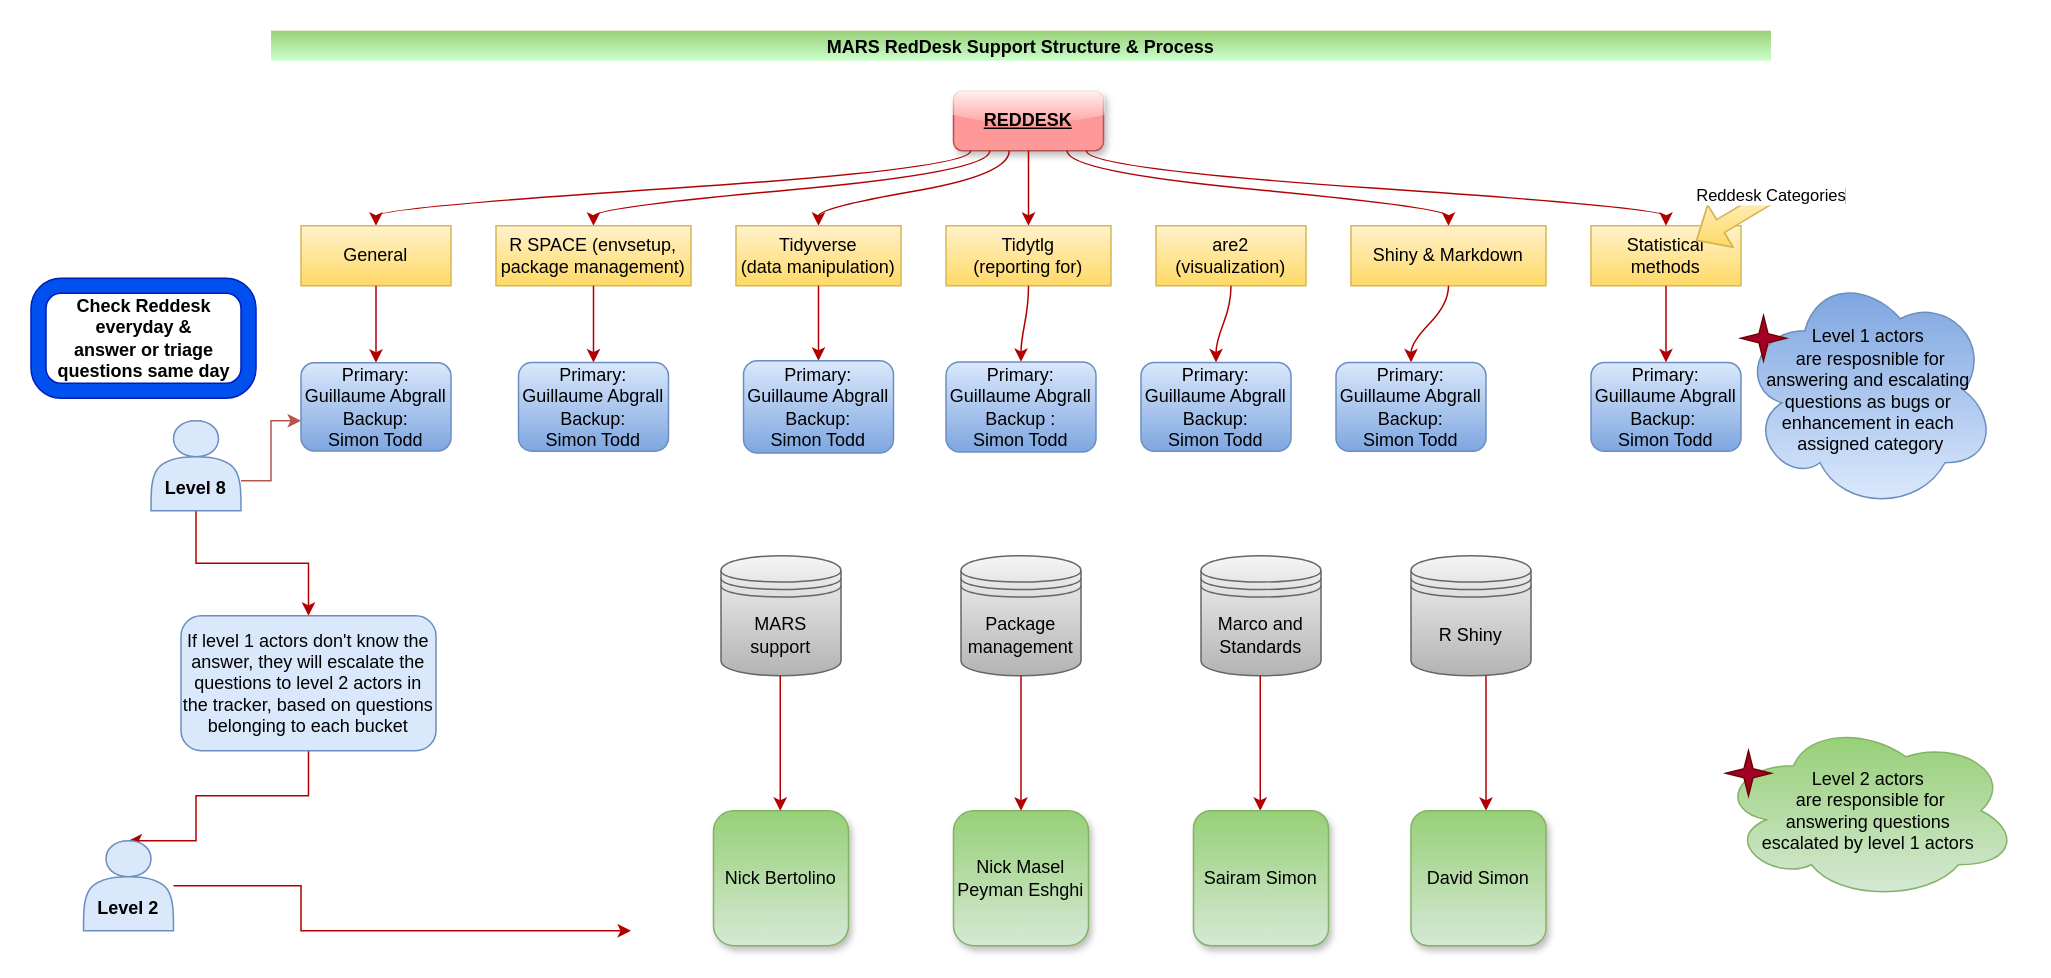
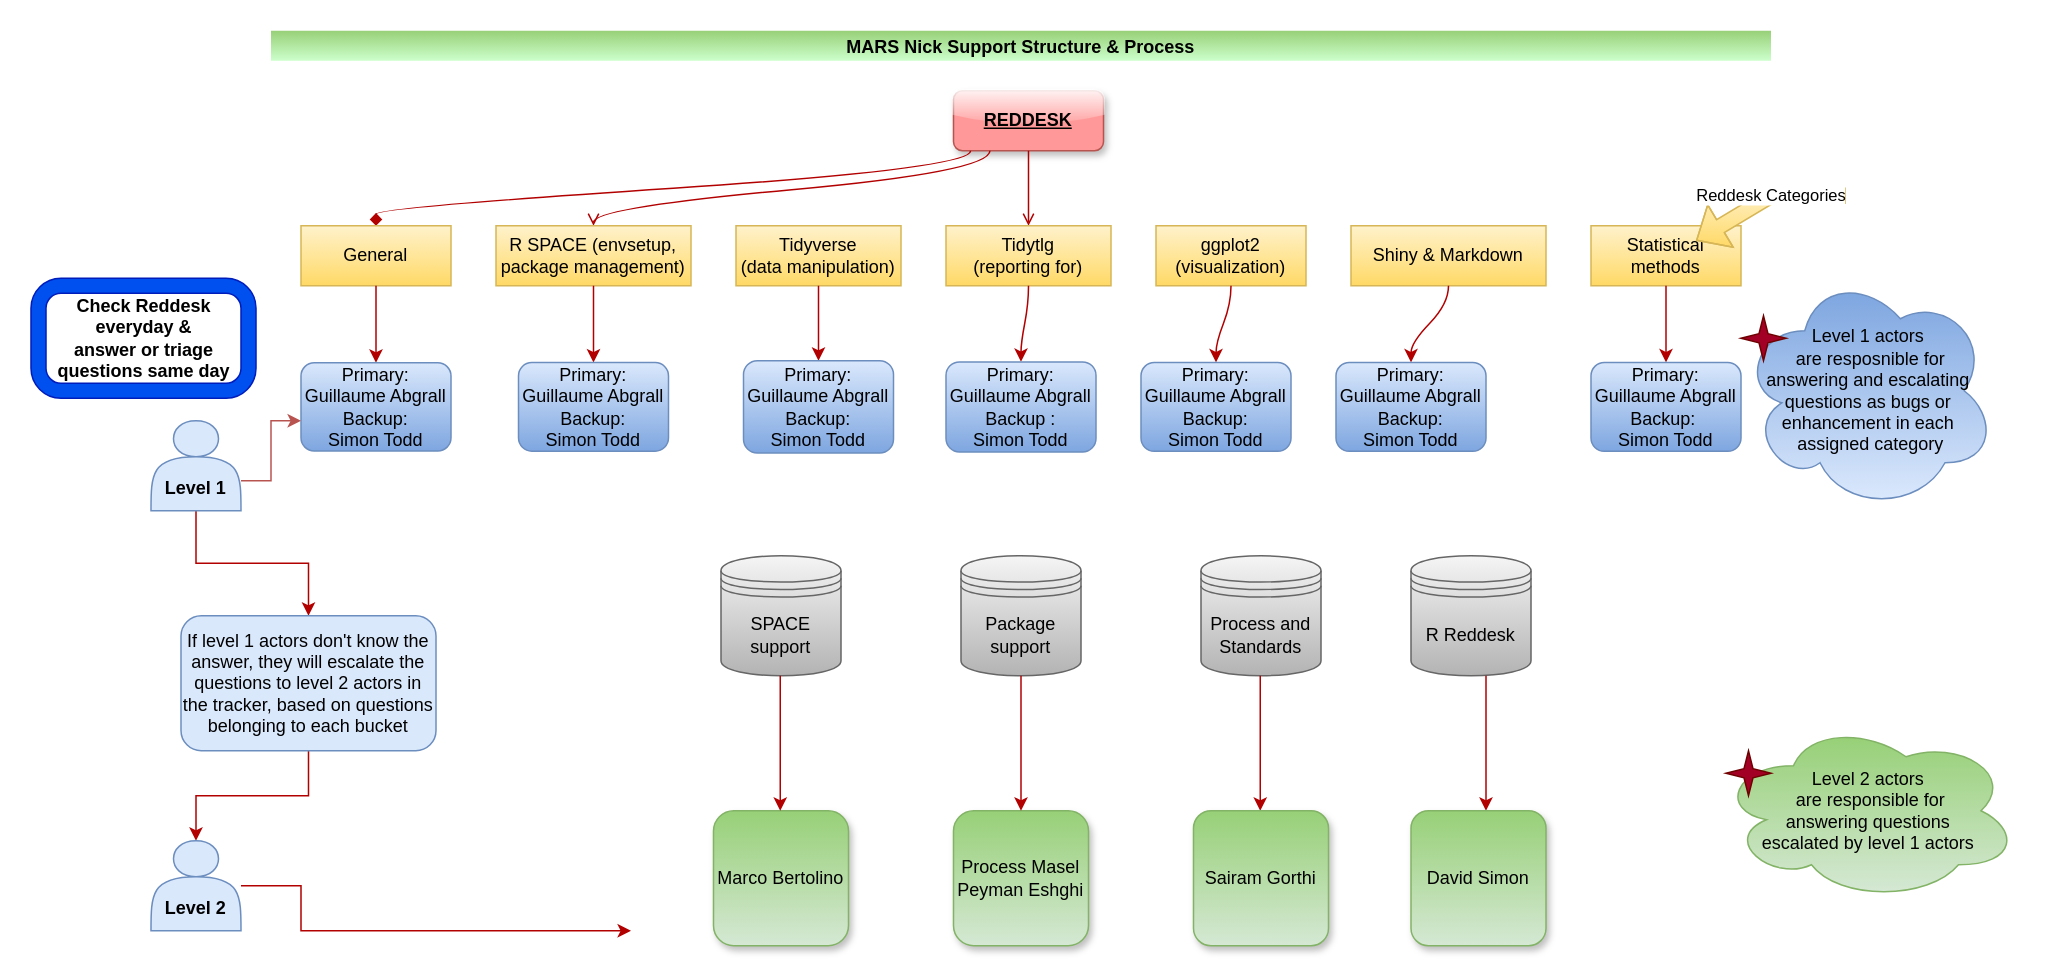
(1020, 47) -> (1020, 47)
(1375, 188) -> none
(1255, 189) -> none
(918, 191) -> none
(645, 205) -> (645, 207)
(427, 207) -> (428, 206)
(1028, 213) -> (1028, 217)
(1231, 256) -> (1231, 256)
(196, 466) -> (196, 466)
(781, 635) -> (781, 635)
(1021, 635) -> (1021, 635)
(1261, 635) -> (1261, 635)
(1471, 635) -> (1471, 635)
(781, 878) -> (781, 878)
(1021, 878) -> (1021, 878)
(1261, 878) -> (1261, 878)
(128, 886) -> (196, 886)
